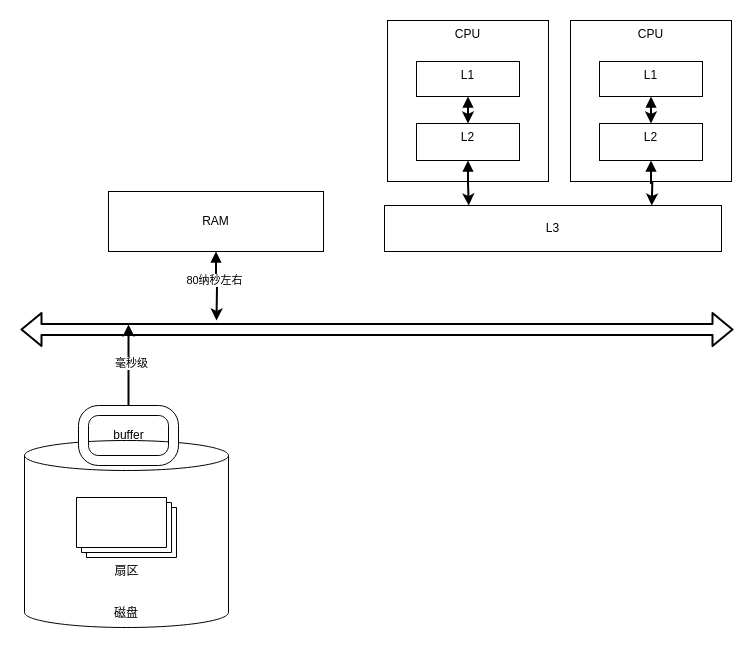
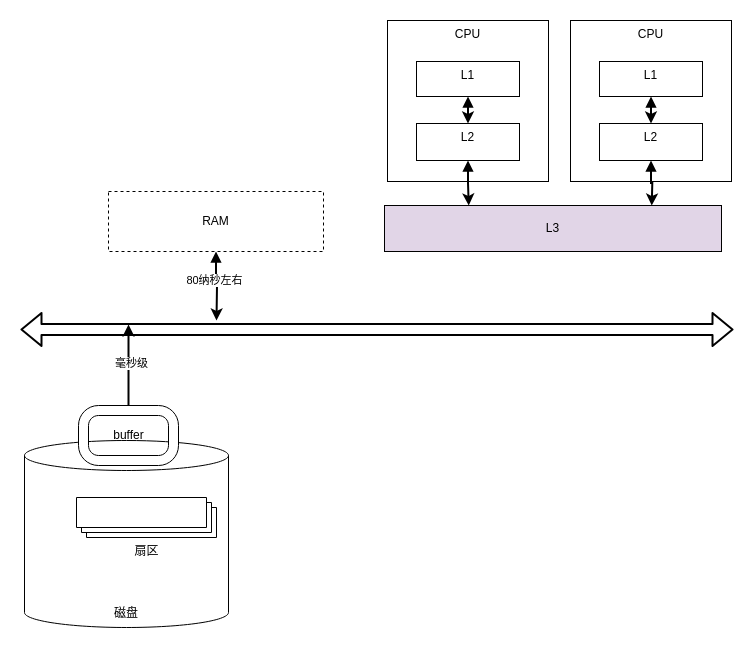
(216, 222) -> (216, 222)
(553, 229) -> (553, 229)
(127, 528) -> (147, 518)
